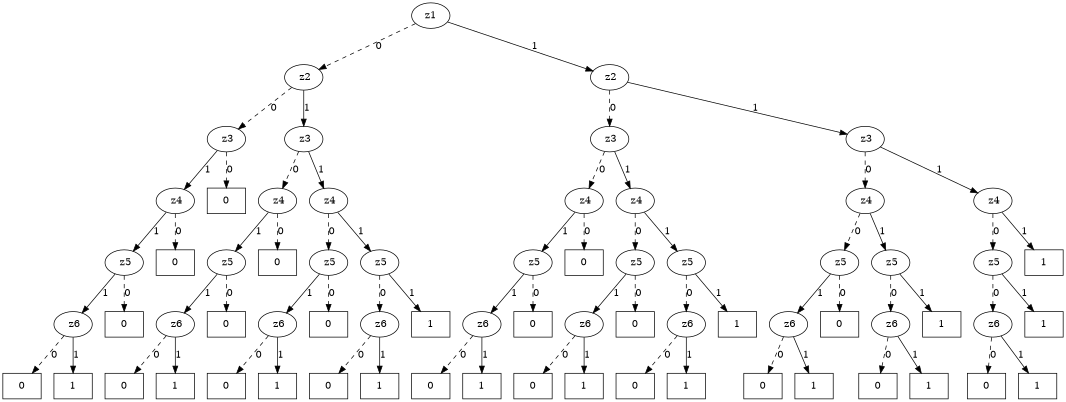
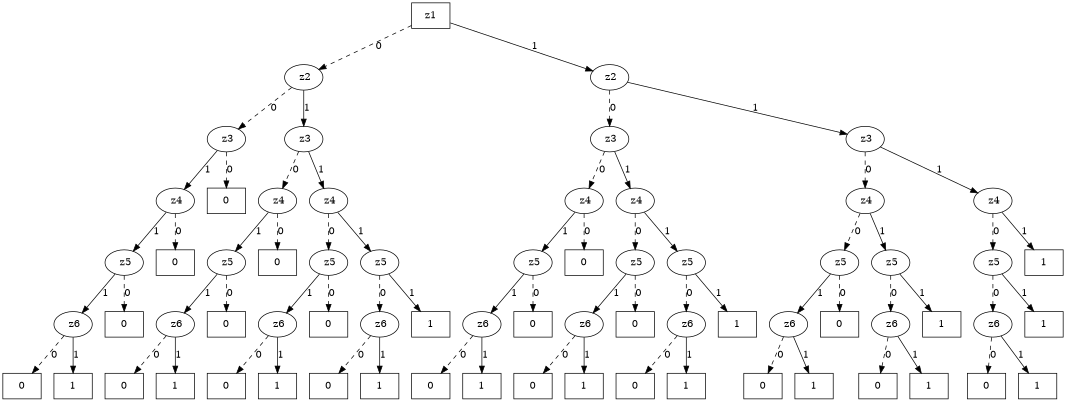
(431, 16) -> (431, 16)
